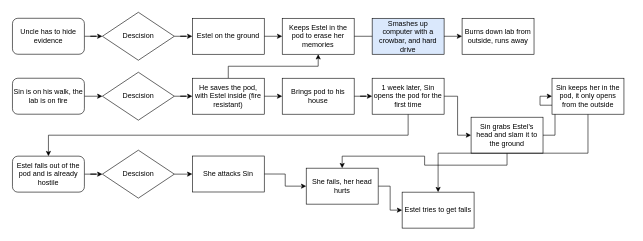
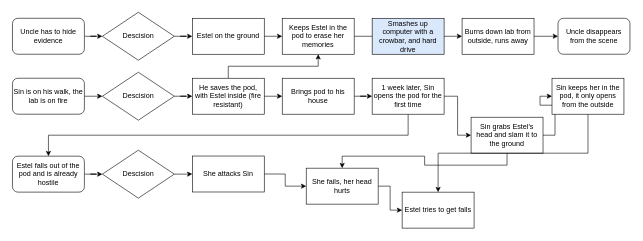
none -> (552, 36)
none -> (594, 36)
